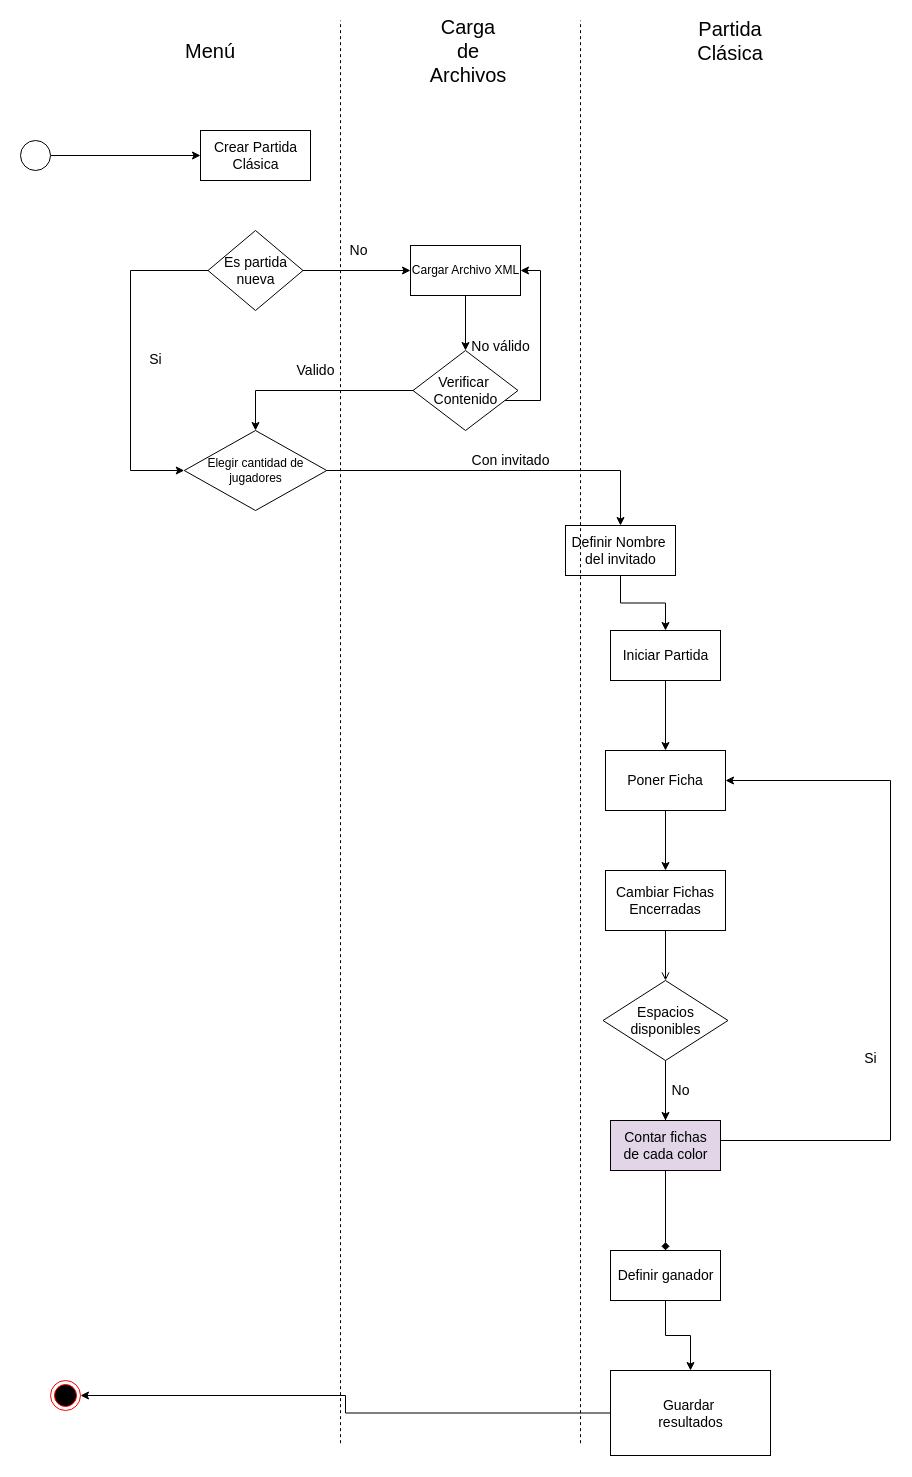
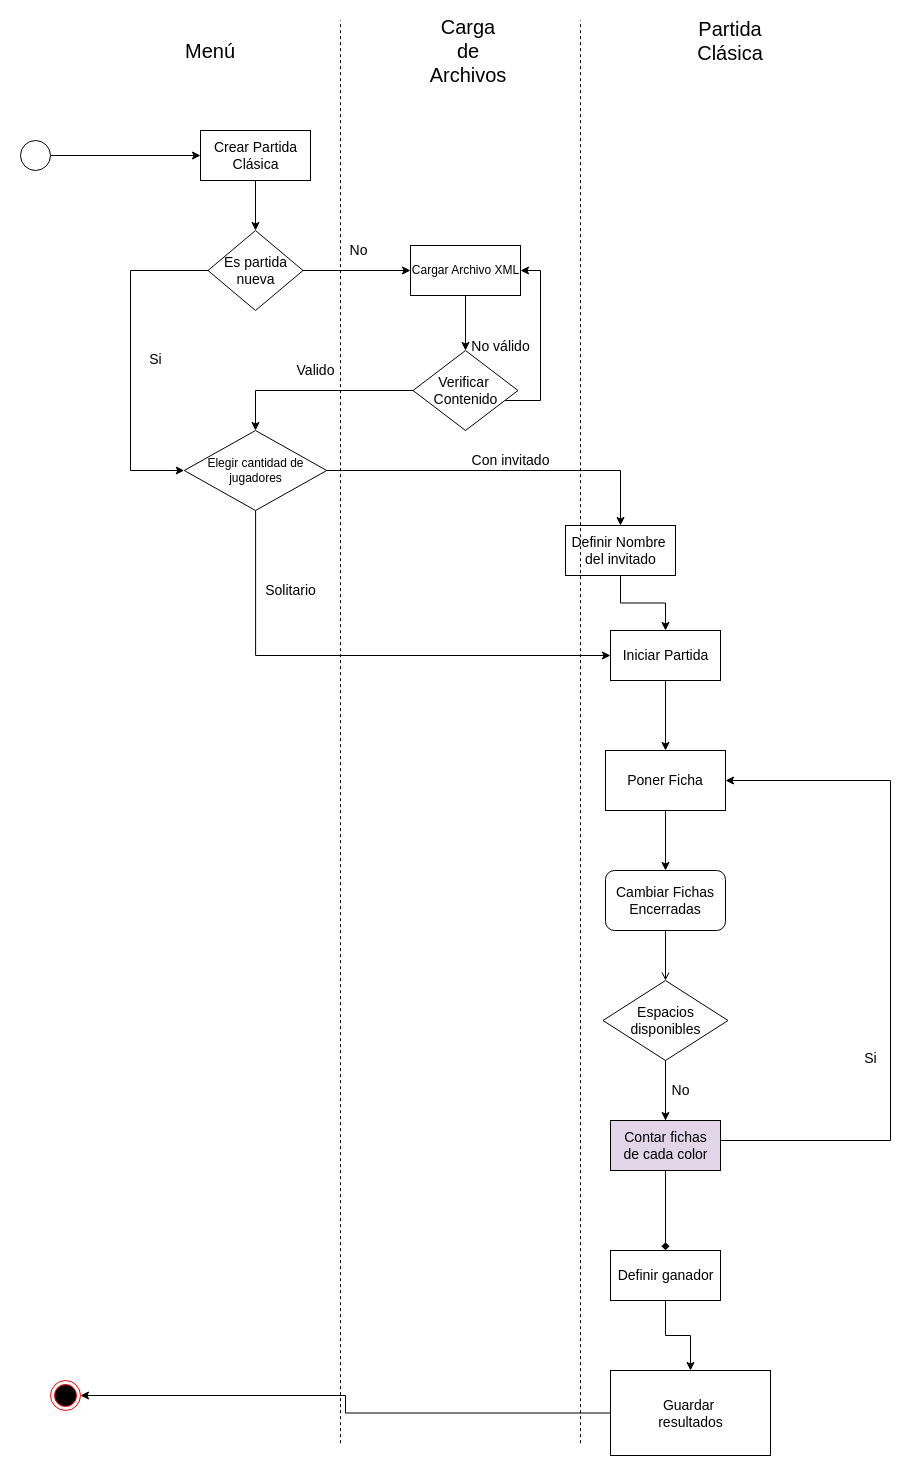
none -> (256, 202)
none -> (357, 656)
(666, 901) -> (666, 901)
